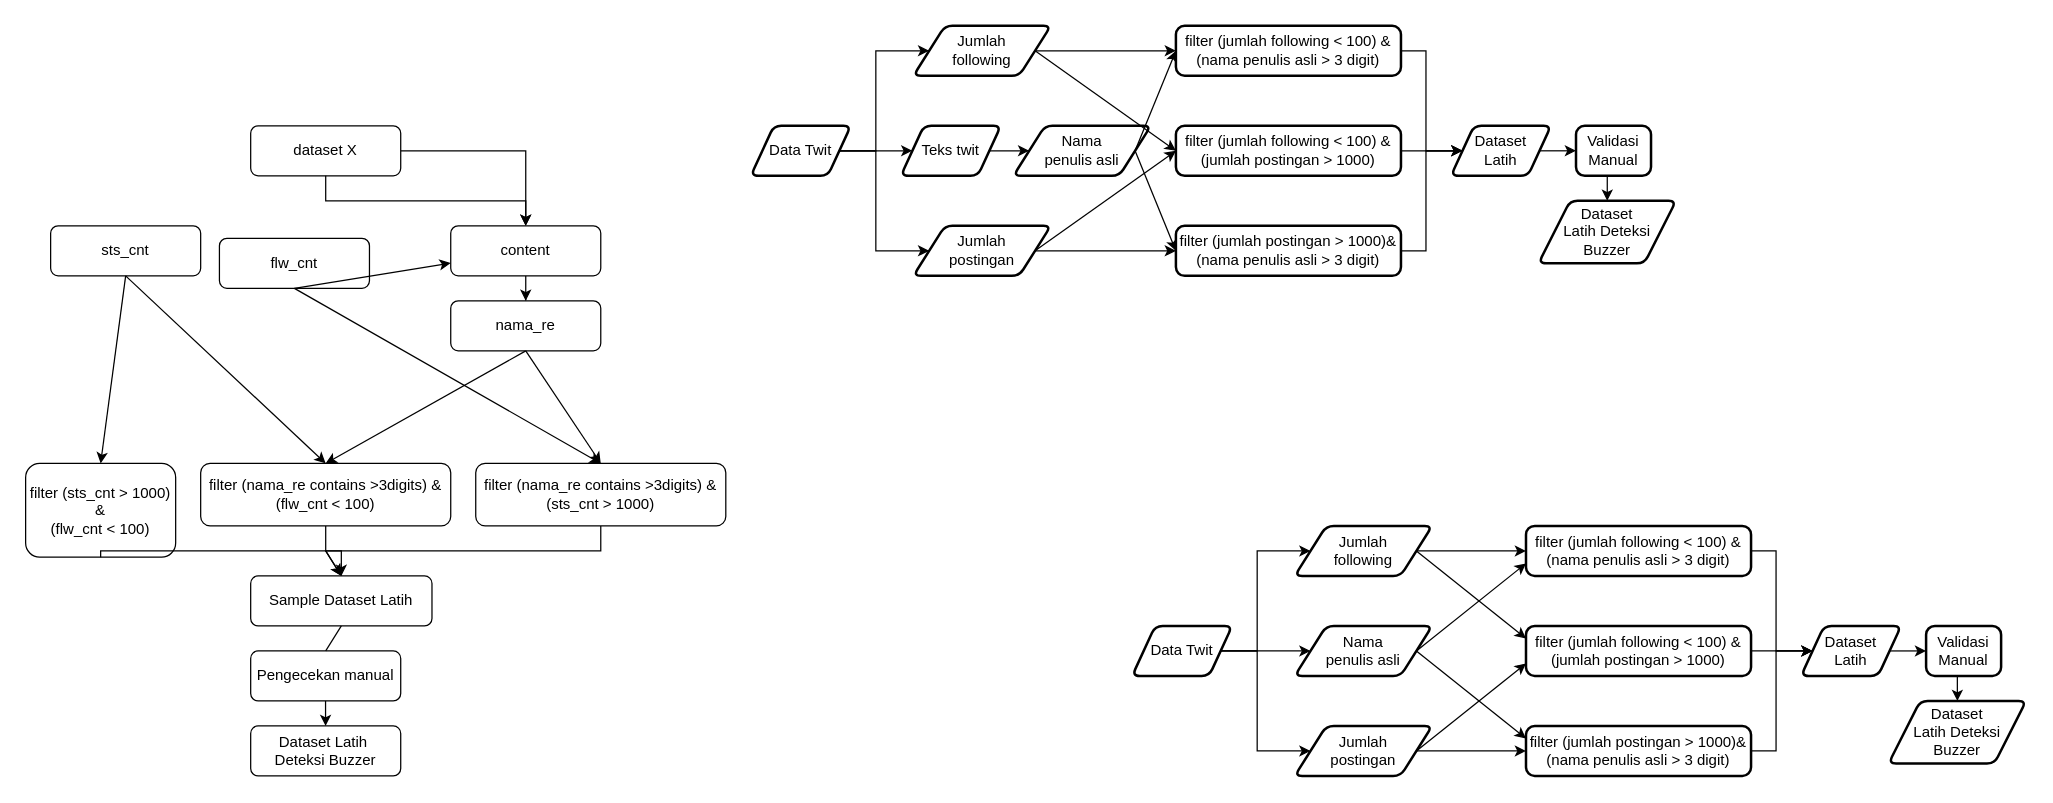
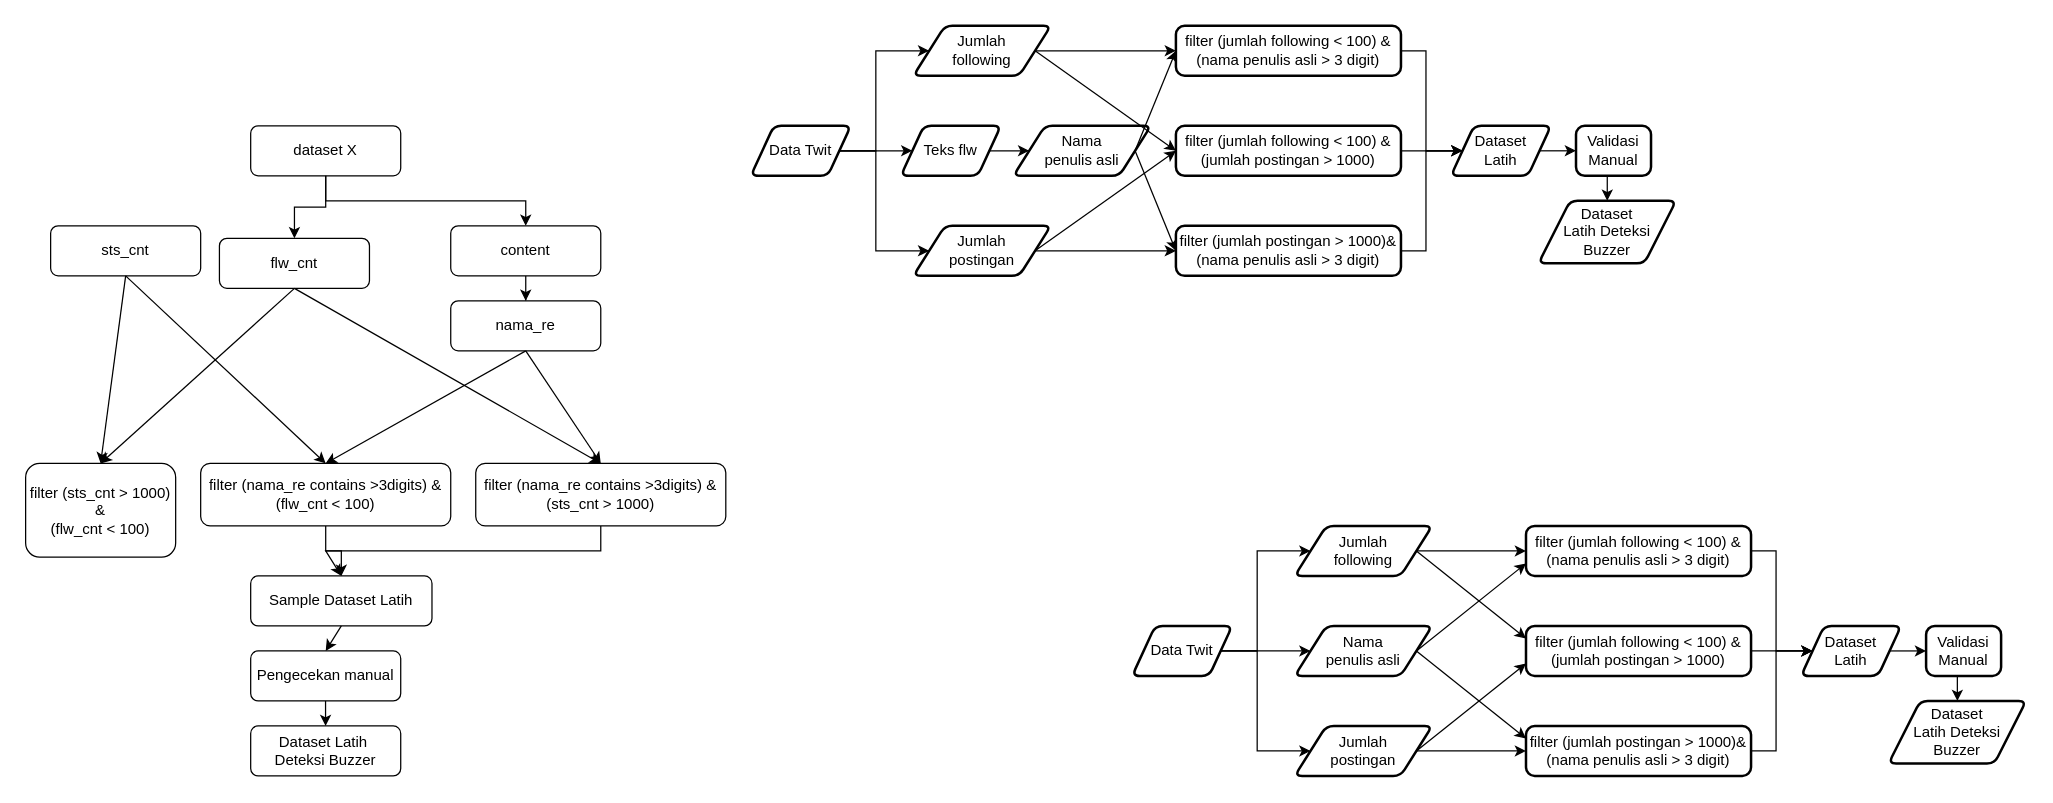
(487, 151) -> (300, 207)
(951, 151) -> (951, 151)
(369, 276) -> (201, 373)
(209, 551) -> none
(328, 646) -> (331, 642)
